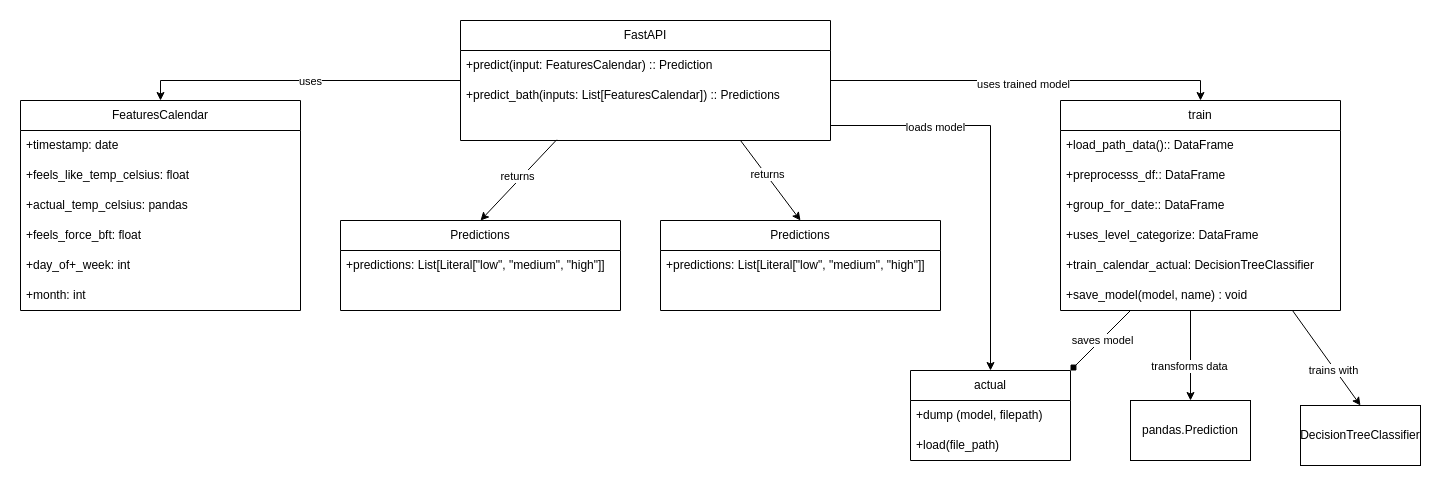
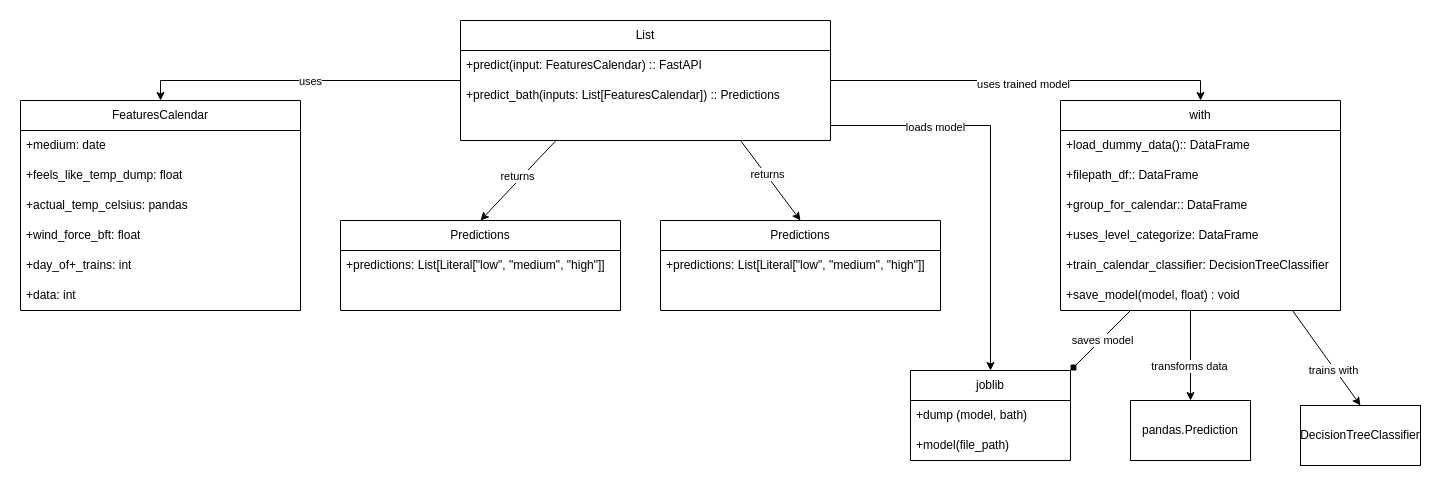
(646, 36) -> (646, 36)
(607, 66) -> (600, 66)
(1201, 116) -> (1201, 116)
(76, 146) -> (66, 146)
(1158, 146) -> (1161, 146)
(118, 176) -> (111, 176)
(1153, 176) -> (1139, 176)
(1153, 206) -> (1164, 206)
(98, 236) -> (94, 236)
(82, 266) -> (87, 266)
(1202, 266) -> (1202, 266)
(59, 296) -> (55, 296)
(1158, 296) -> (1160, 296)
(991, 386) -> (991, 386)
(984, 416) -> (974, 416)
(966, 446) -> (969, 446)
